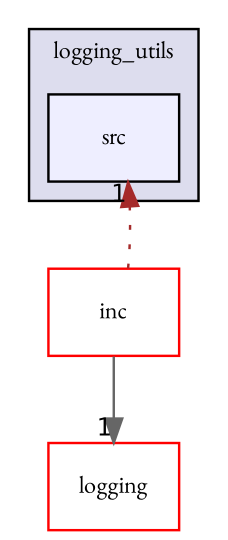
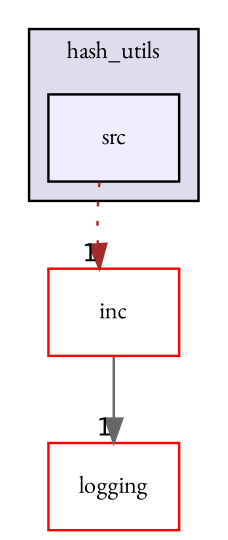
(114, 52) -> (114, 52)
(130, 238) -> (98, 216)
